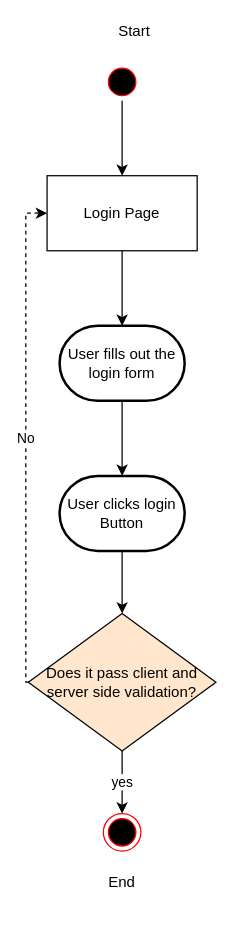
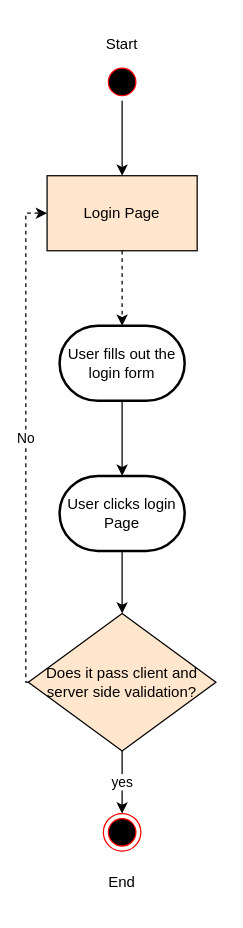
(134, 32) -> (122, 44)
(122, 213) -> (122, 213)
(122, 285) -> (122, 285)
(122, 513) -> (122, 513)
